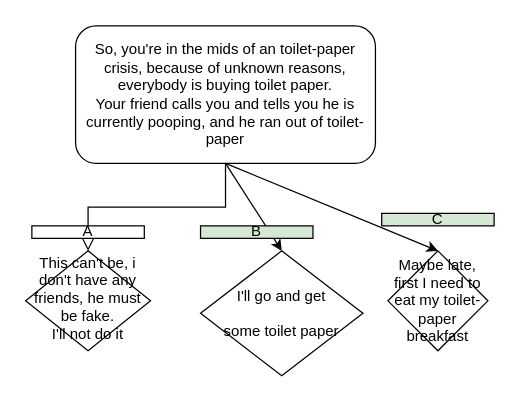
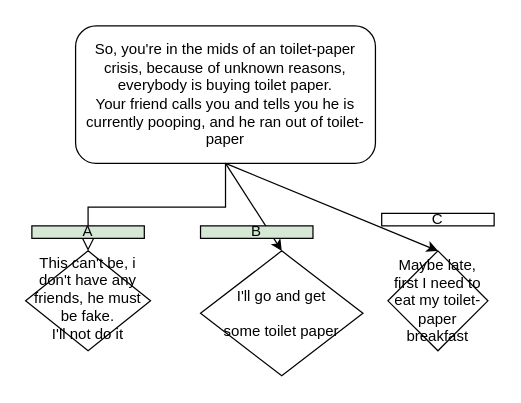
(438, 219) -> (438, 219)
(88, 232) -> (88, 232)
